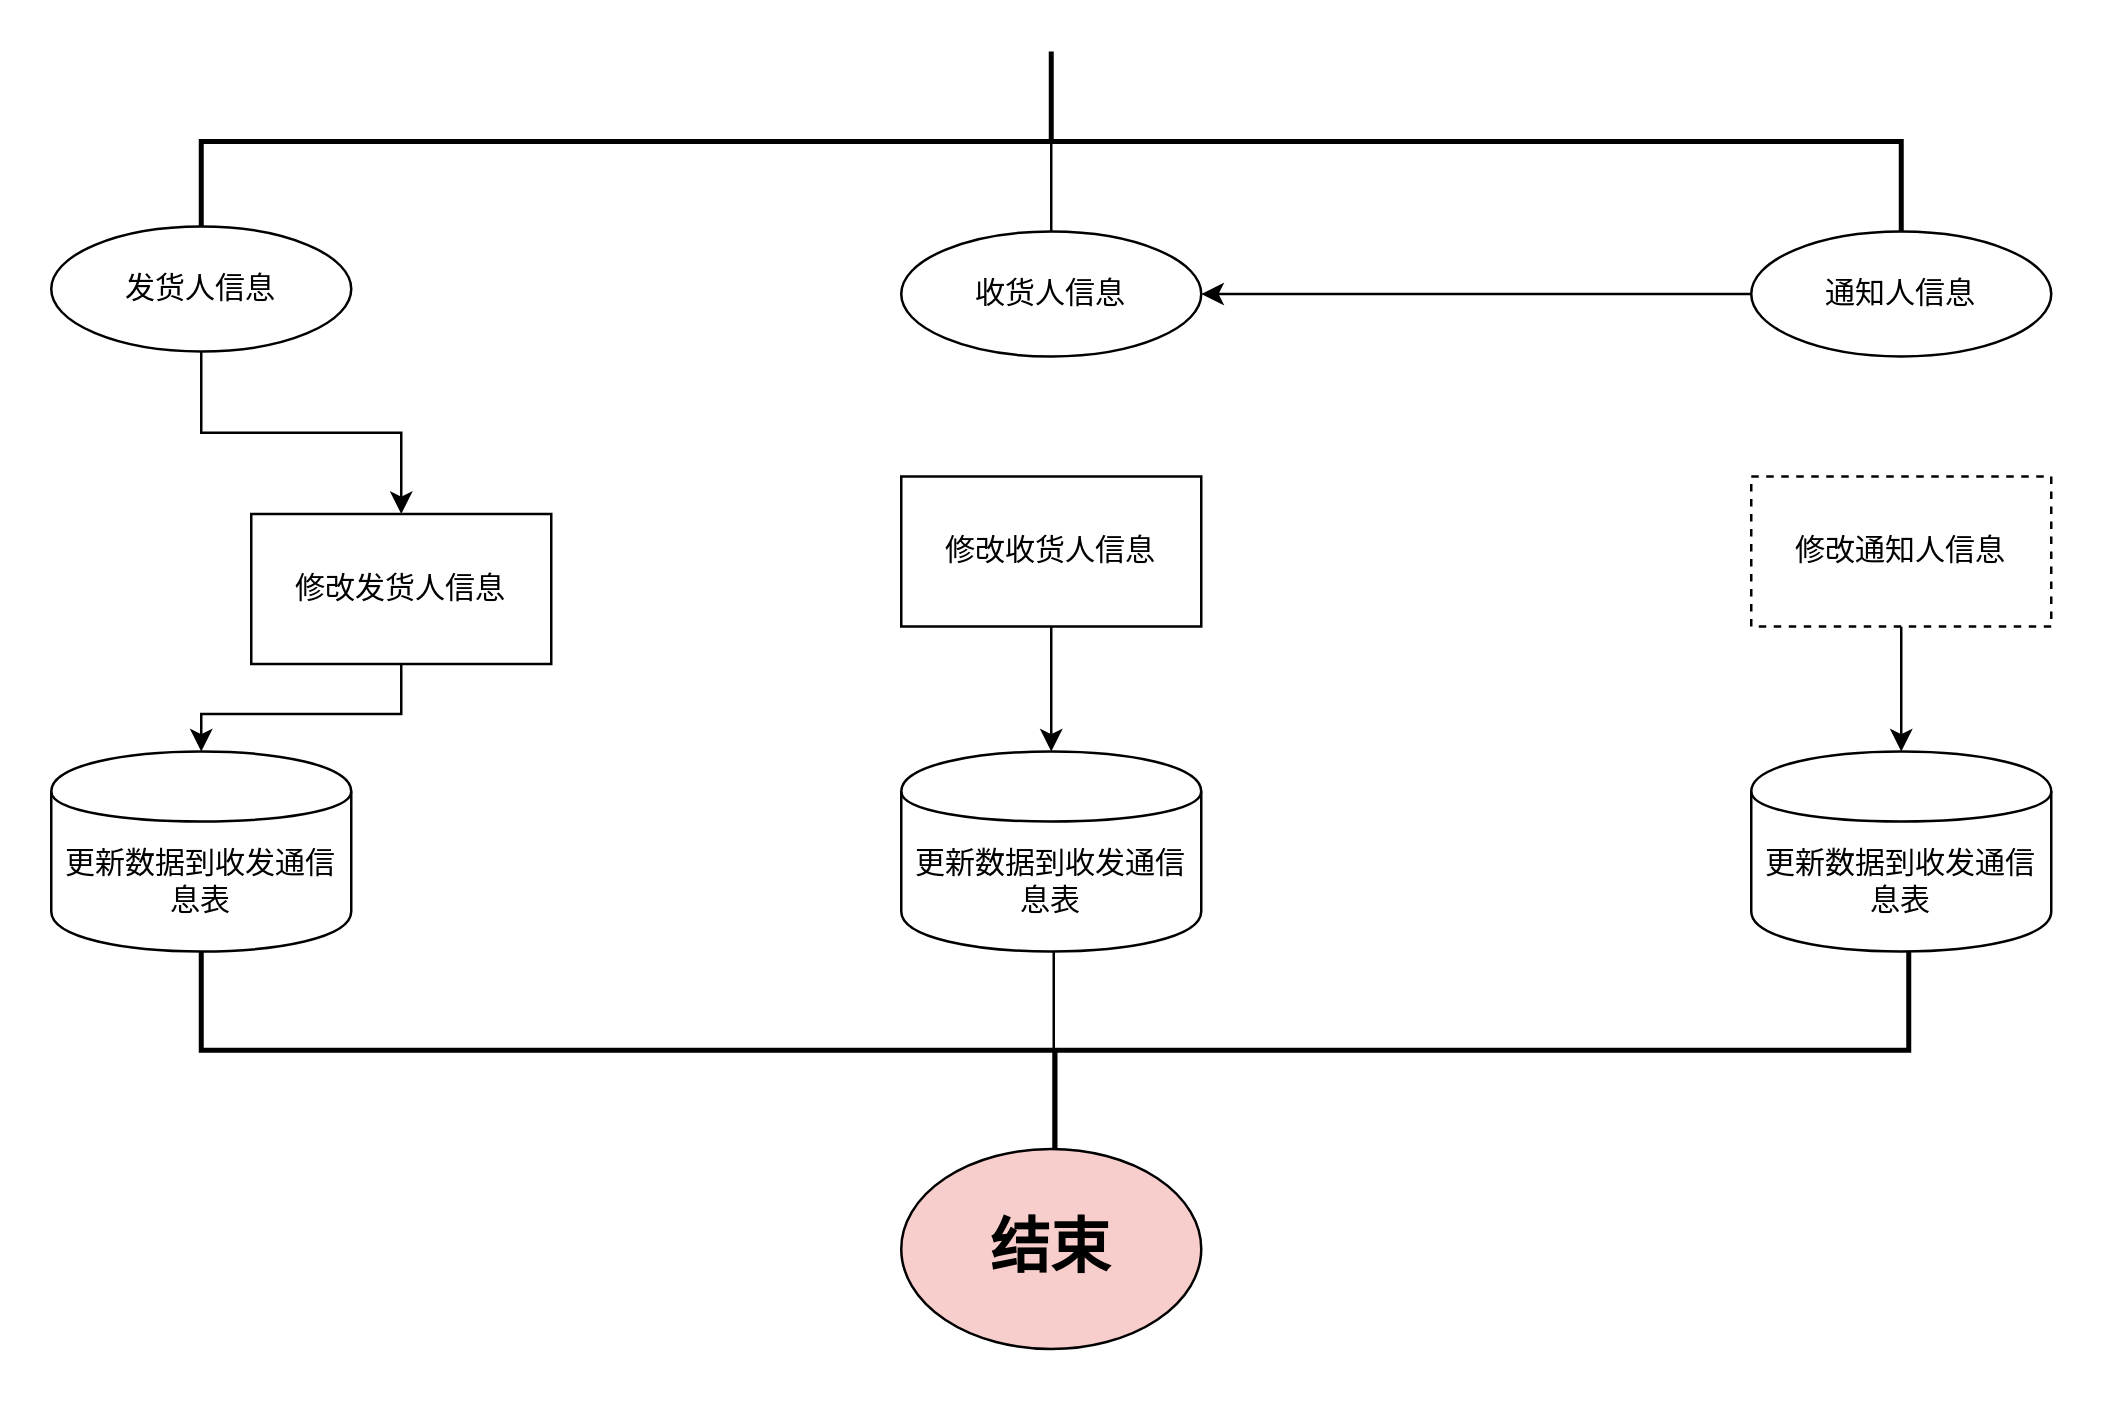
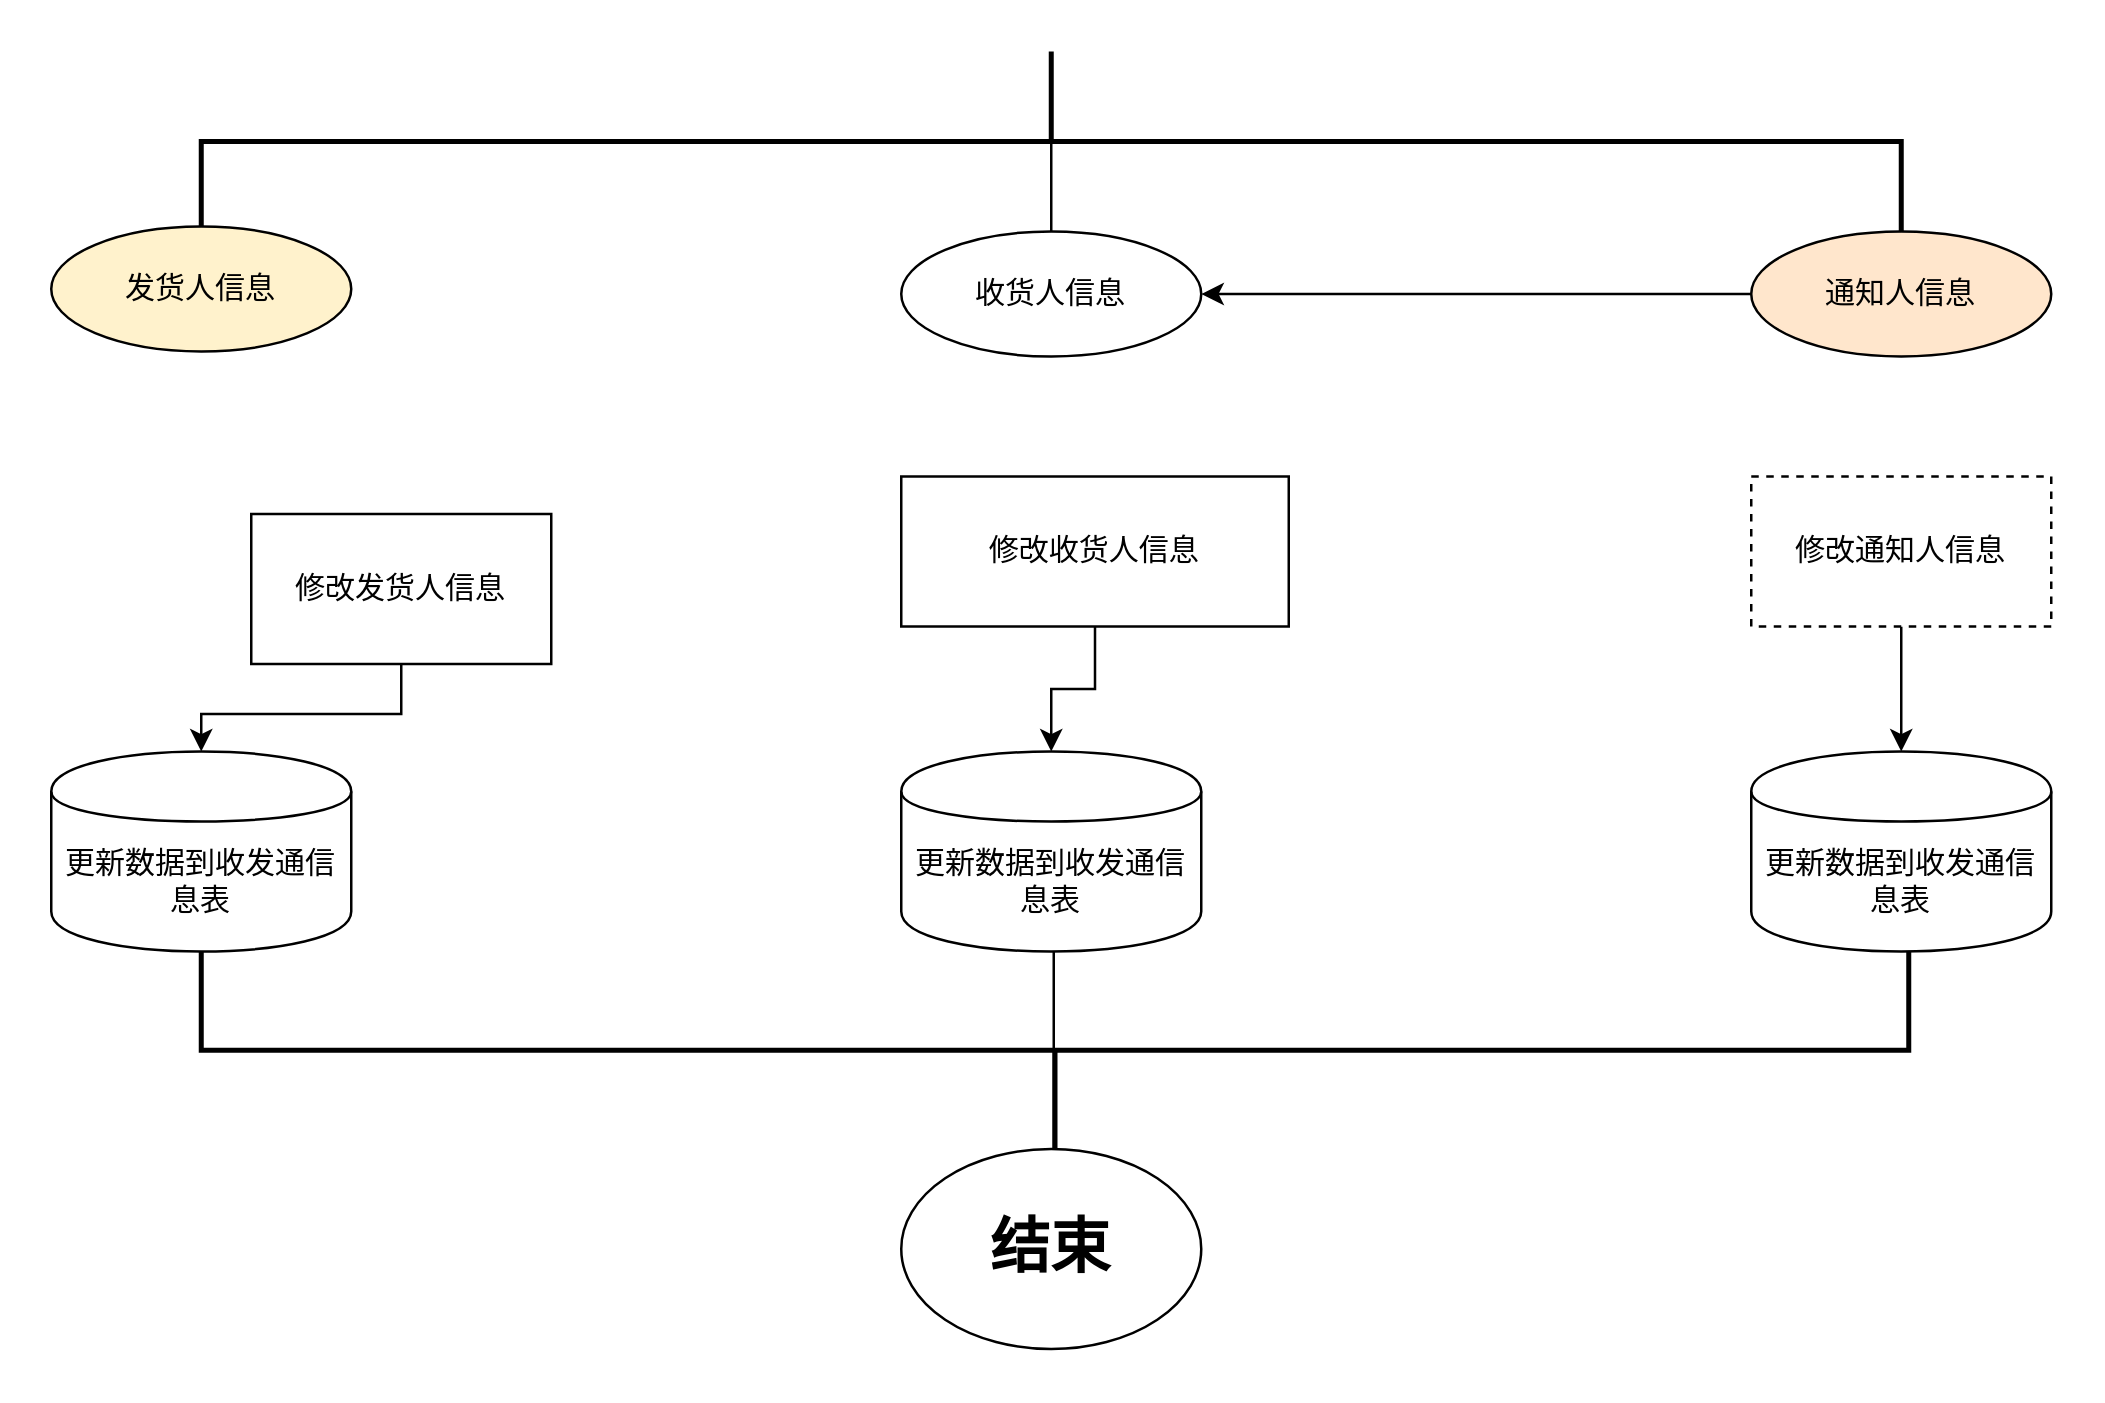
(201, 289) -> (201, 289)
(1901, 294) -> (1901, 294)
(293, 433) -> none
(1051, 551) -> (1095, 551)
(1051, 1249) -> (1051, 1249)
